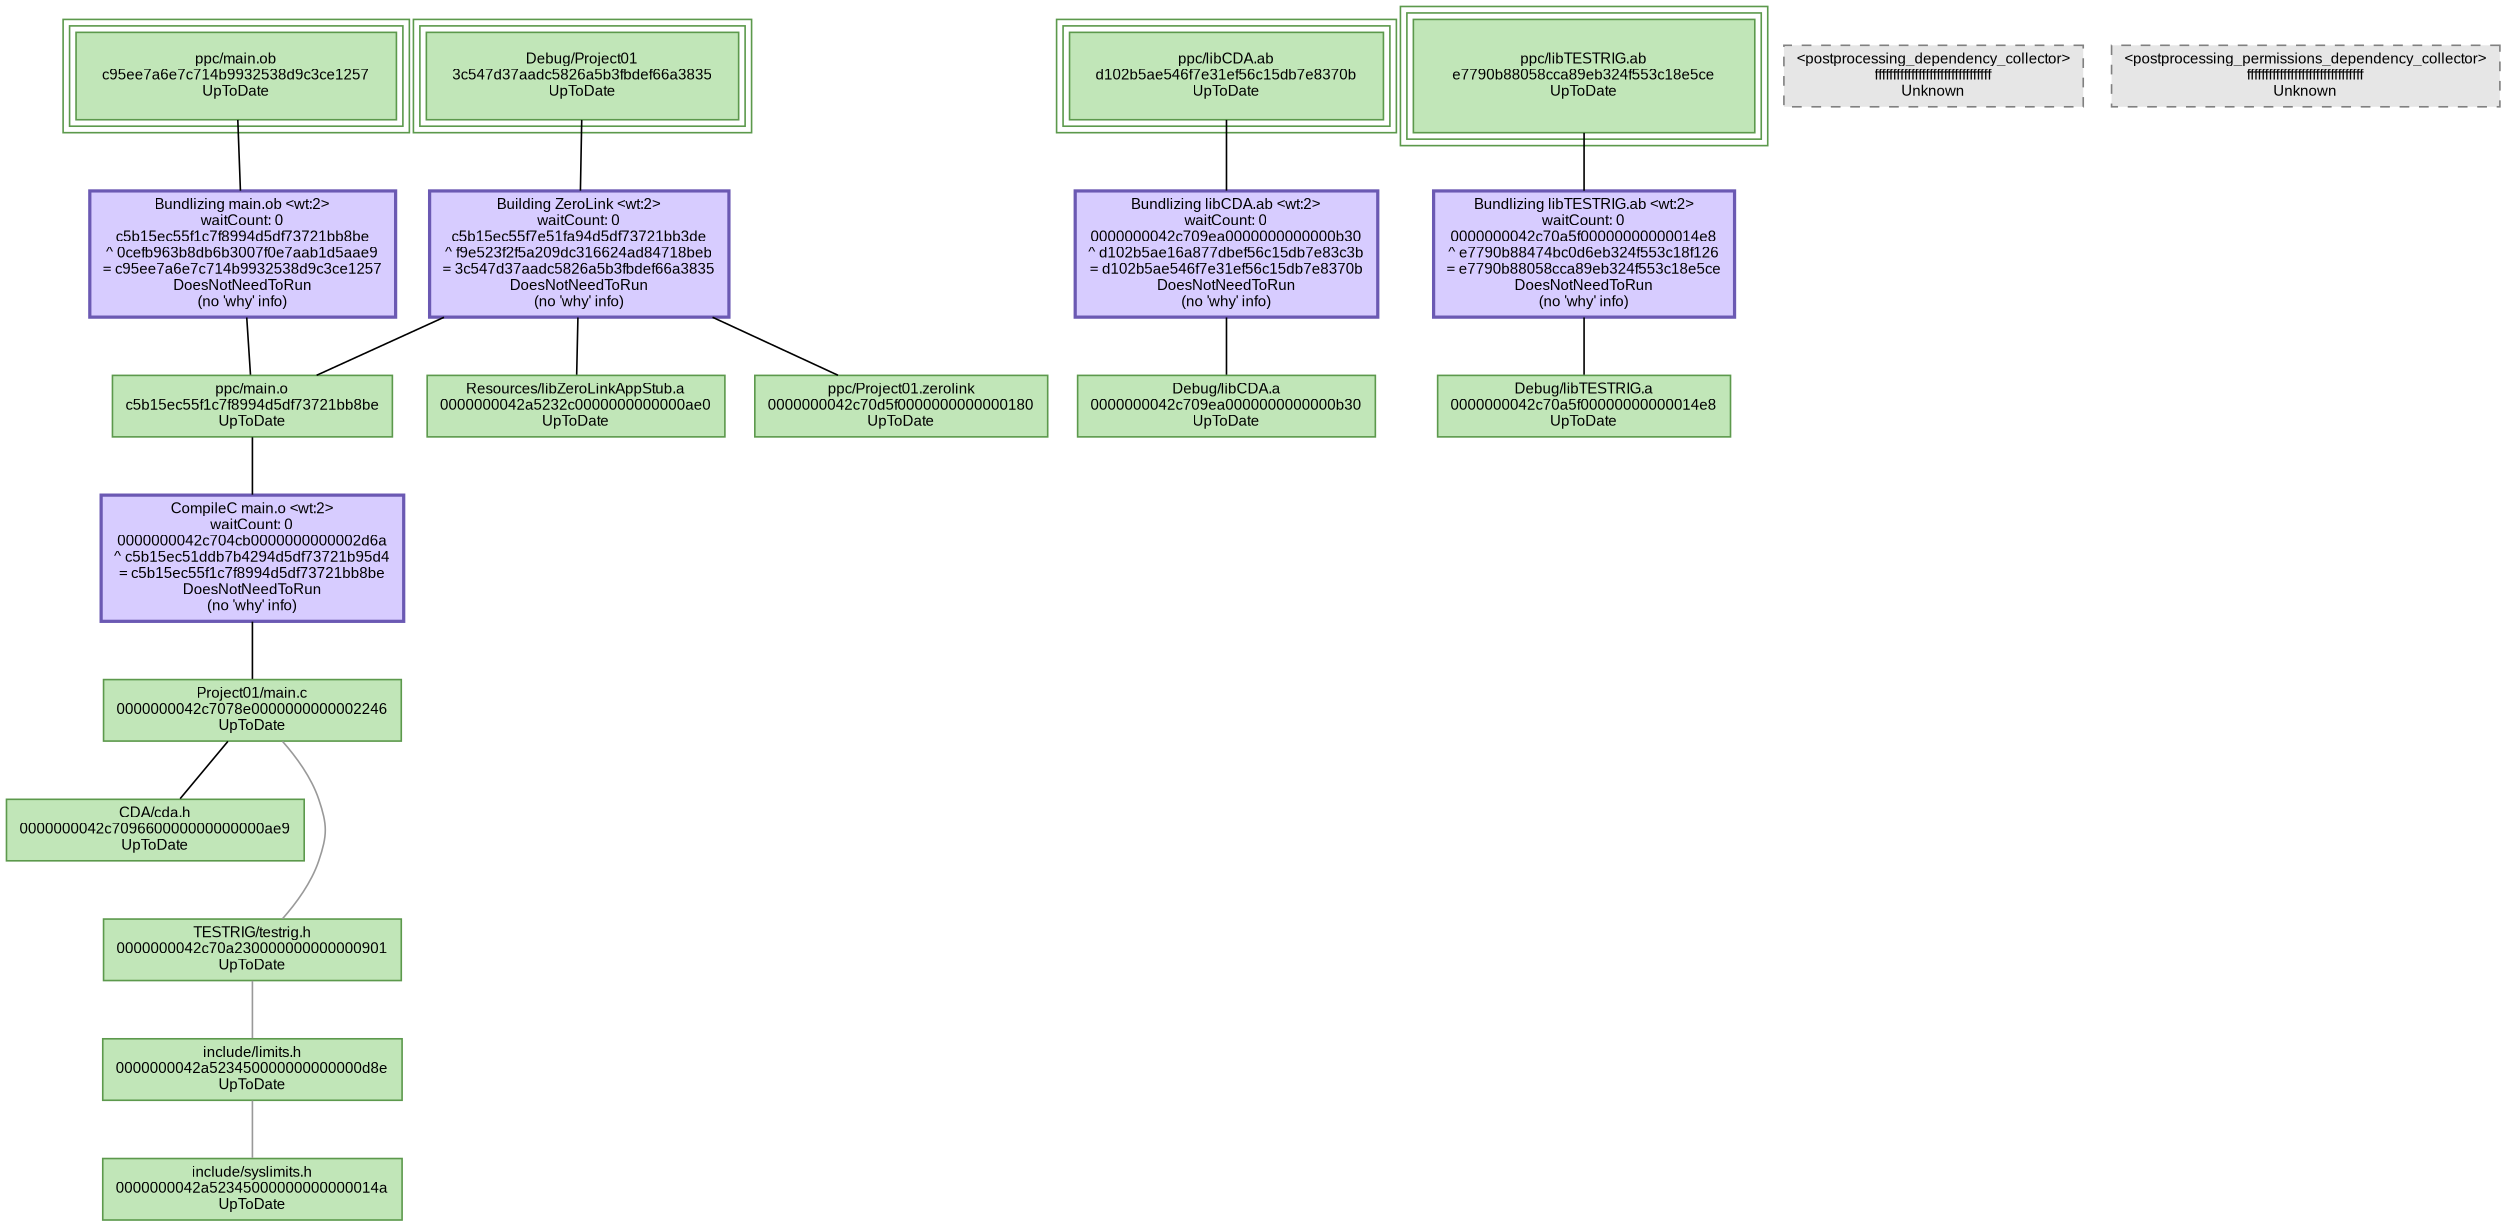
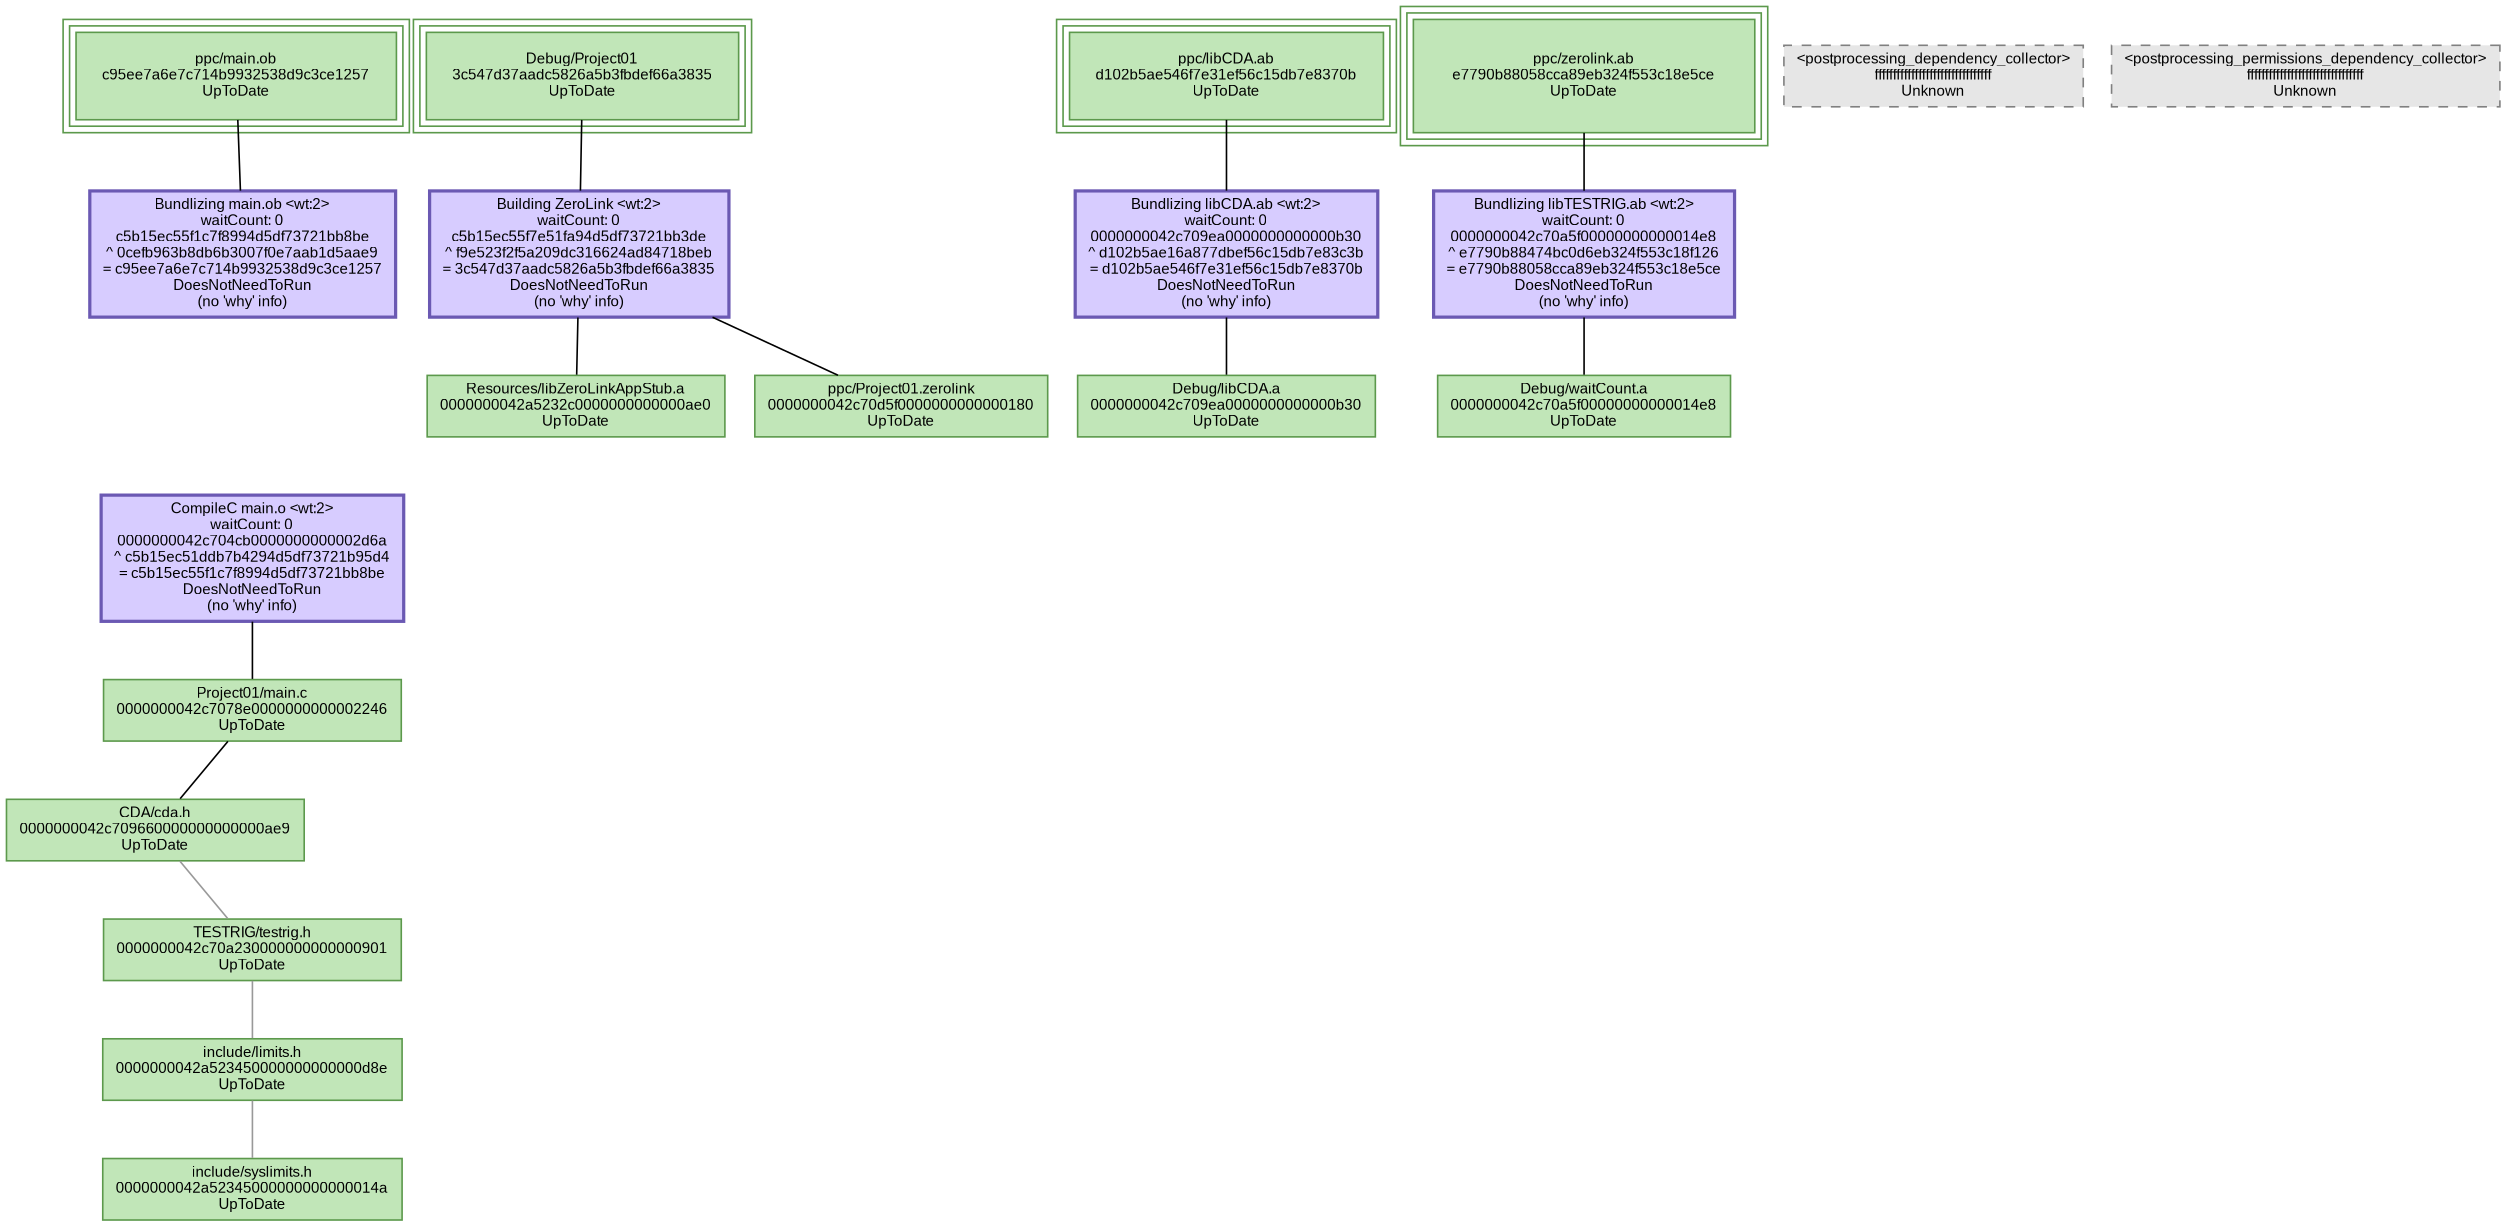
(1584, 76) -> (1584, 76)
(252, 406) -> none
(1584, 406) -> (1584, 406)
(325, 830) -> (204, 890)
